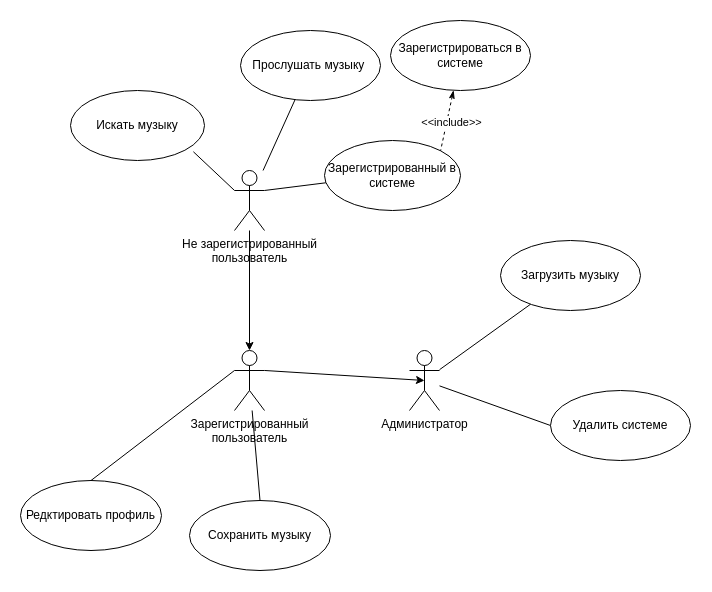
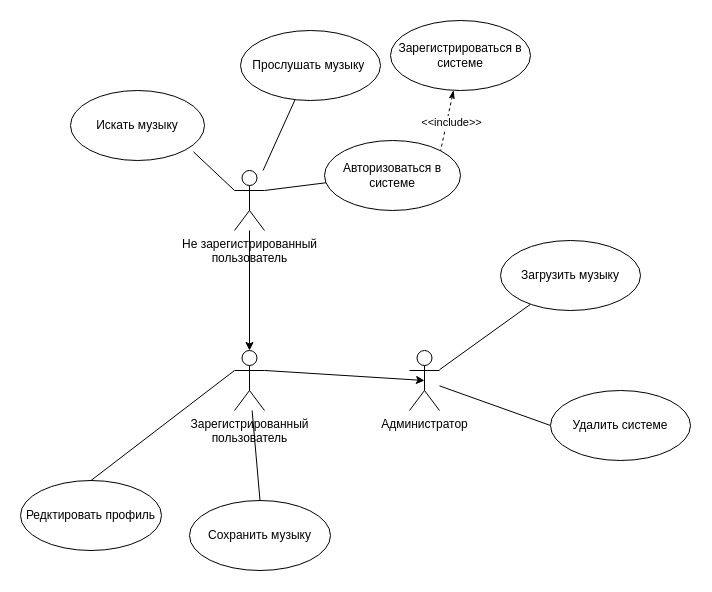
(393, 176) -> (393, 176)
